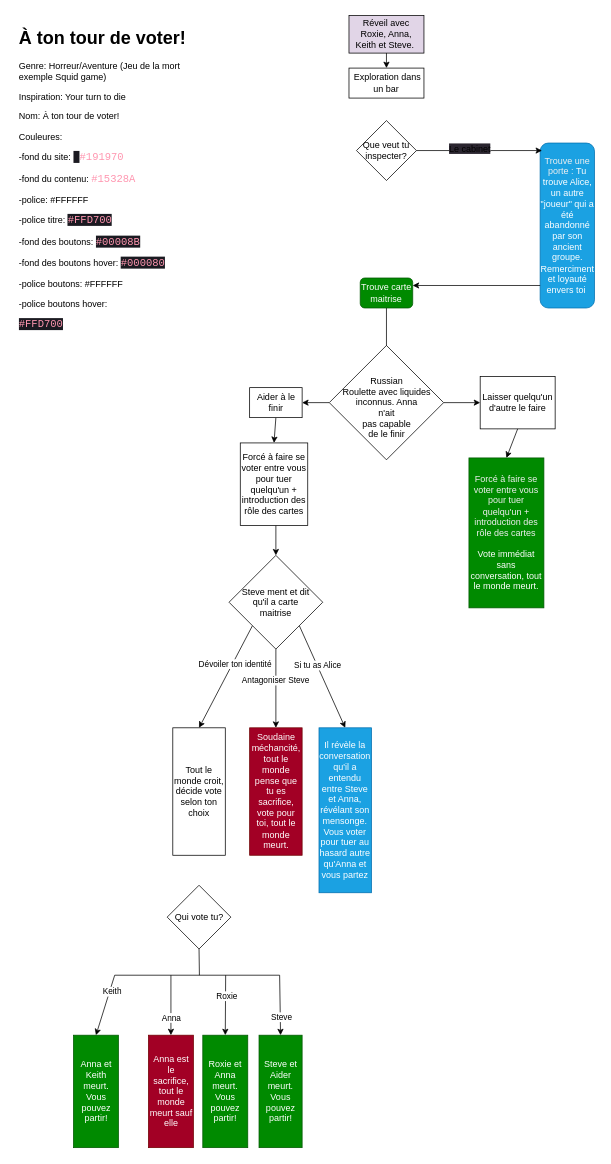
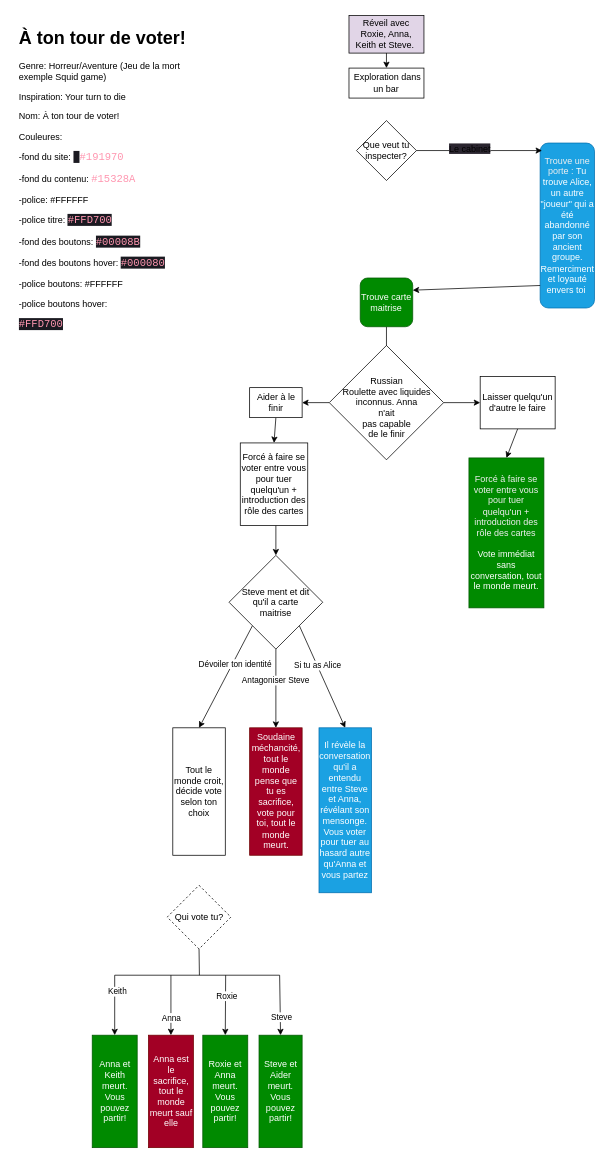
(387, 293) -> (387, 302)
(199, 917) -> (199, 917)
(96, 1092) -> (115, 1092)
